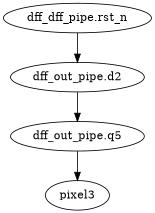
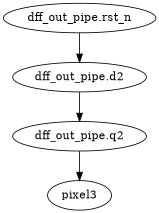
(77, 18) -> (80, 18)
(77, 136) -> (80, 136)
